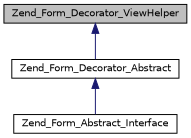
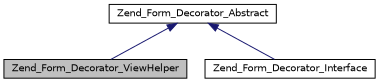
(95, 46) -> (140, 44)
(95, 124) -> (290, 69)
